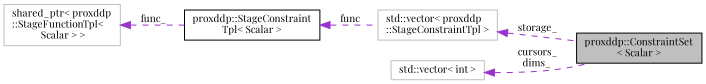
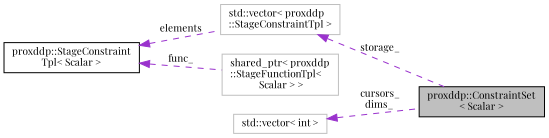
(349, 20) -> (180, 29)
(157, 25) -> (186, 67)
